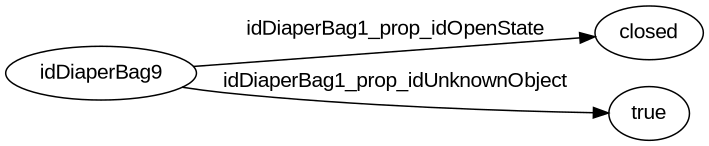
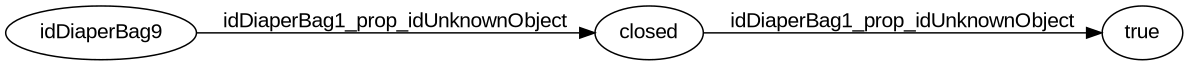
(395, 29) -> (395, 22)
(387, 105) -> (895, 33)
